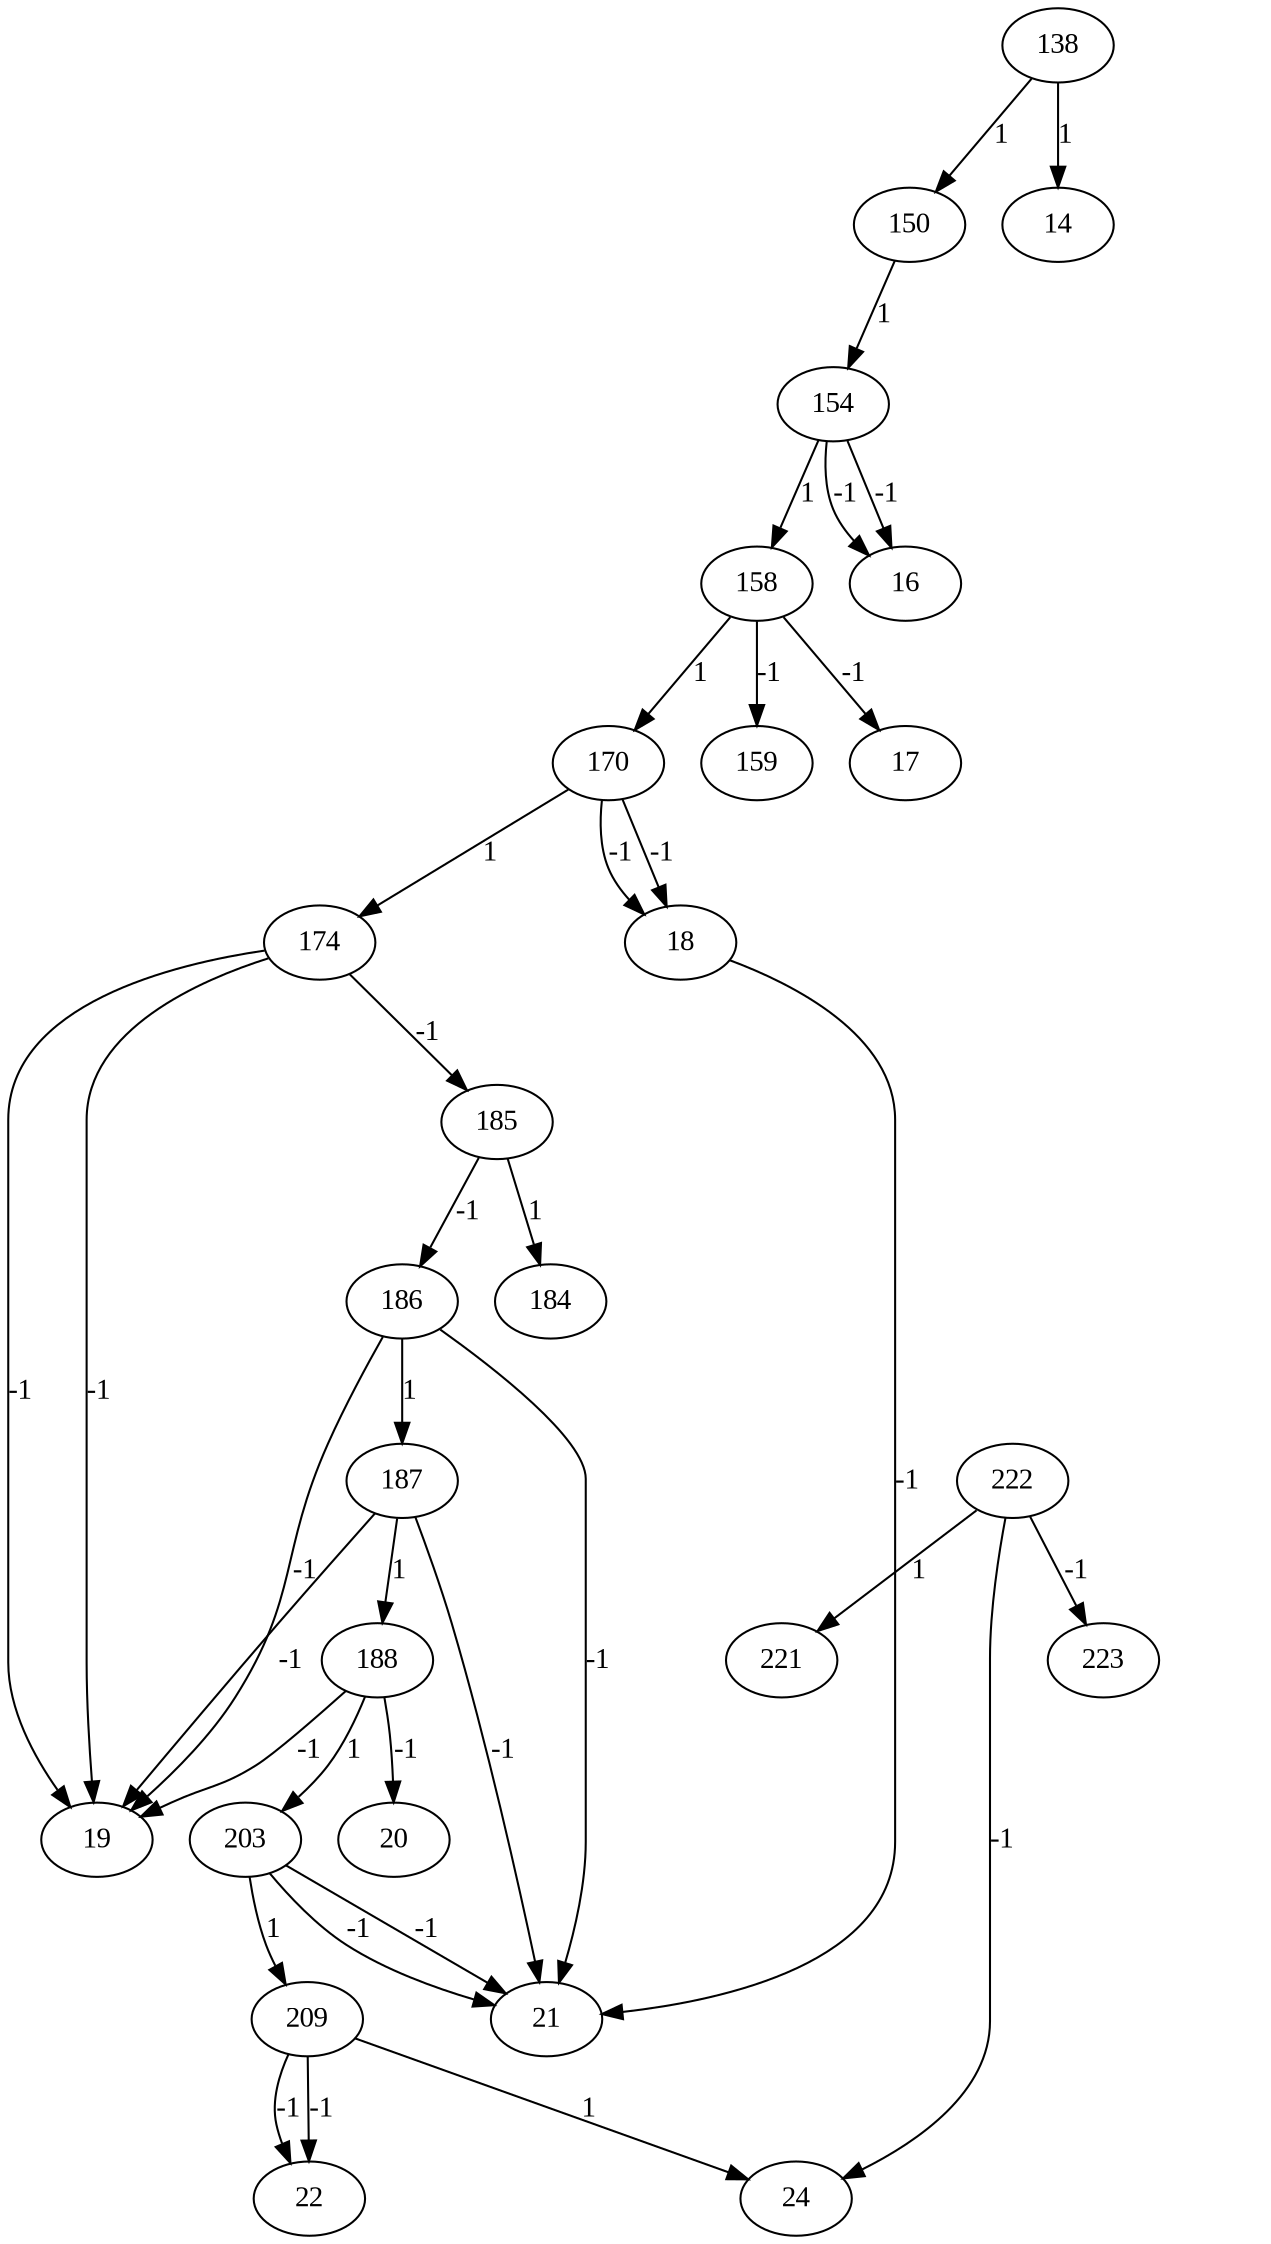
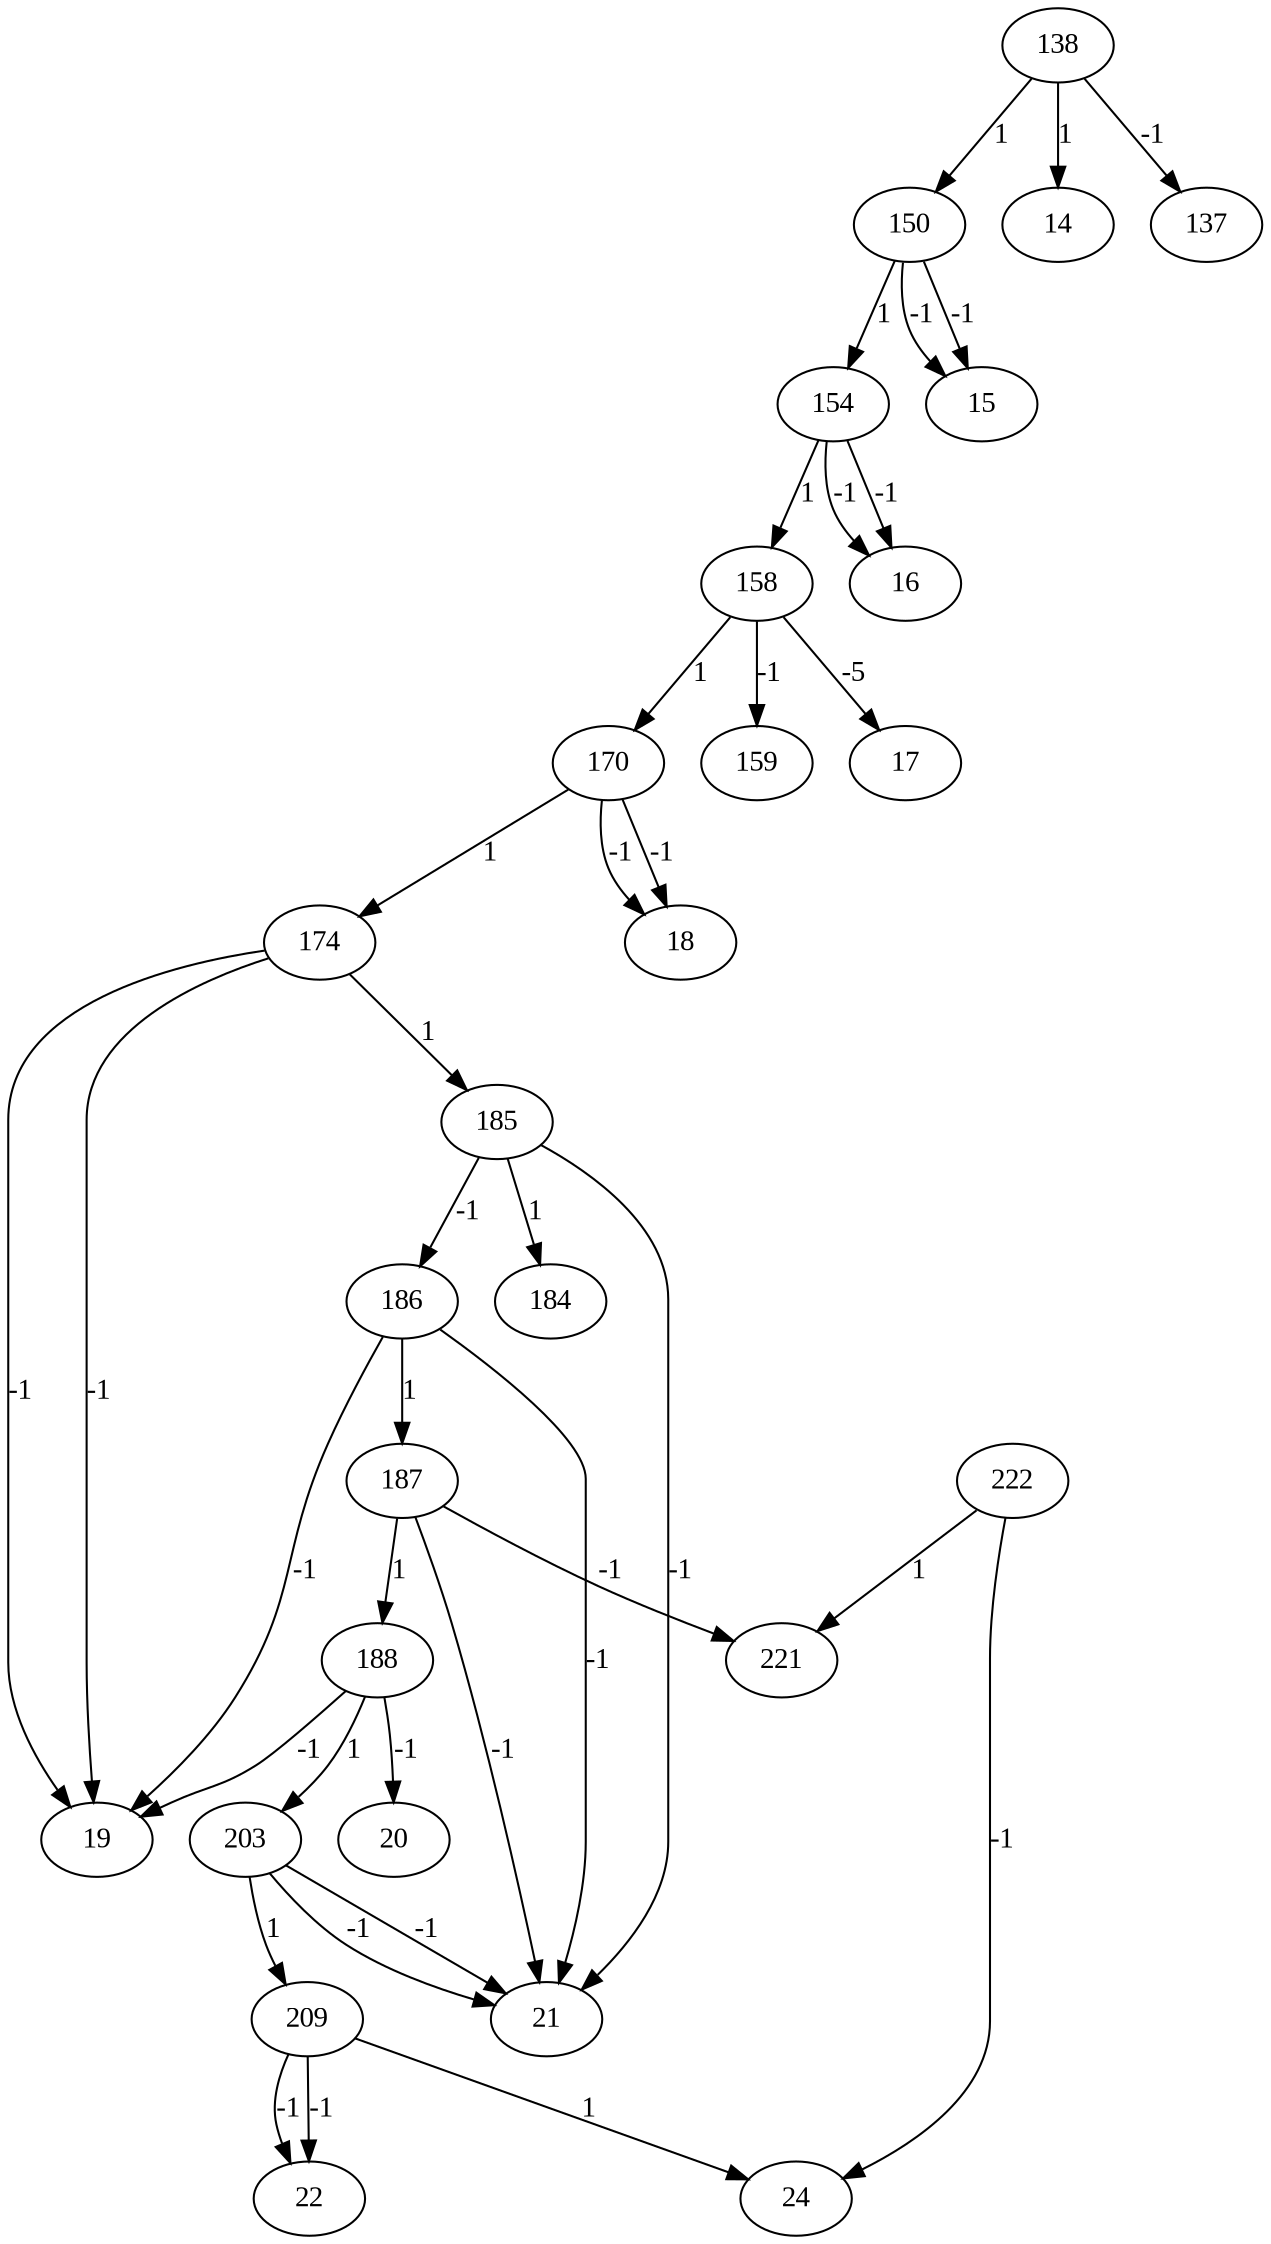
none -> (1207, 225)
none -> (982, 404)
(854, 673) -> (854, 673)
(428, 1032) -> (428, 1032)
(895, 1534) -> (668, 1543)
(1103, 1660) -> none
(231, 1679) -> (569, 1572)
